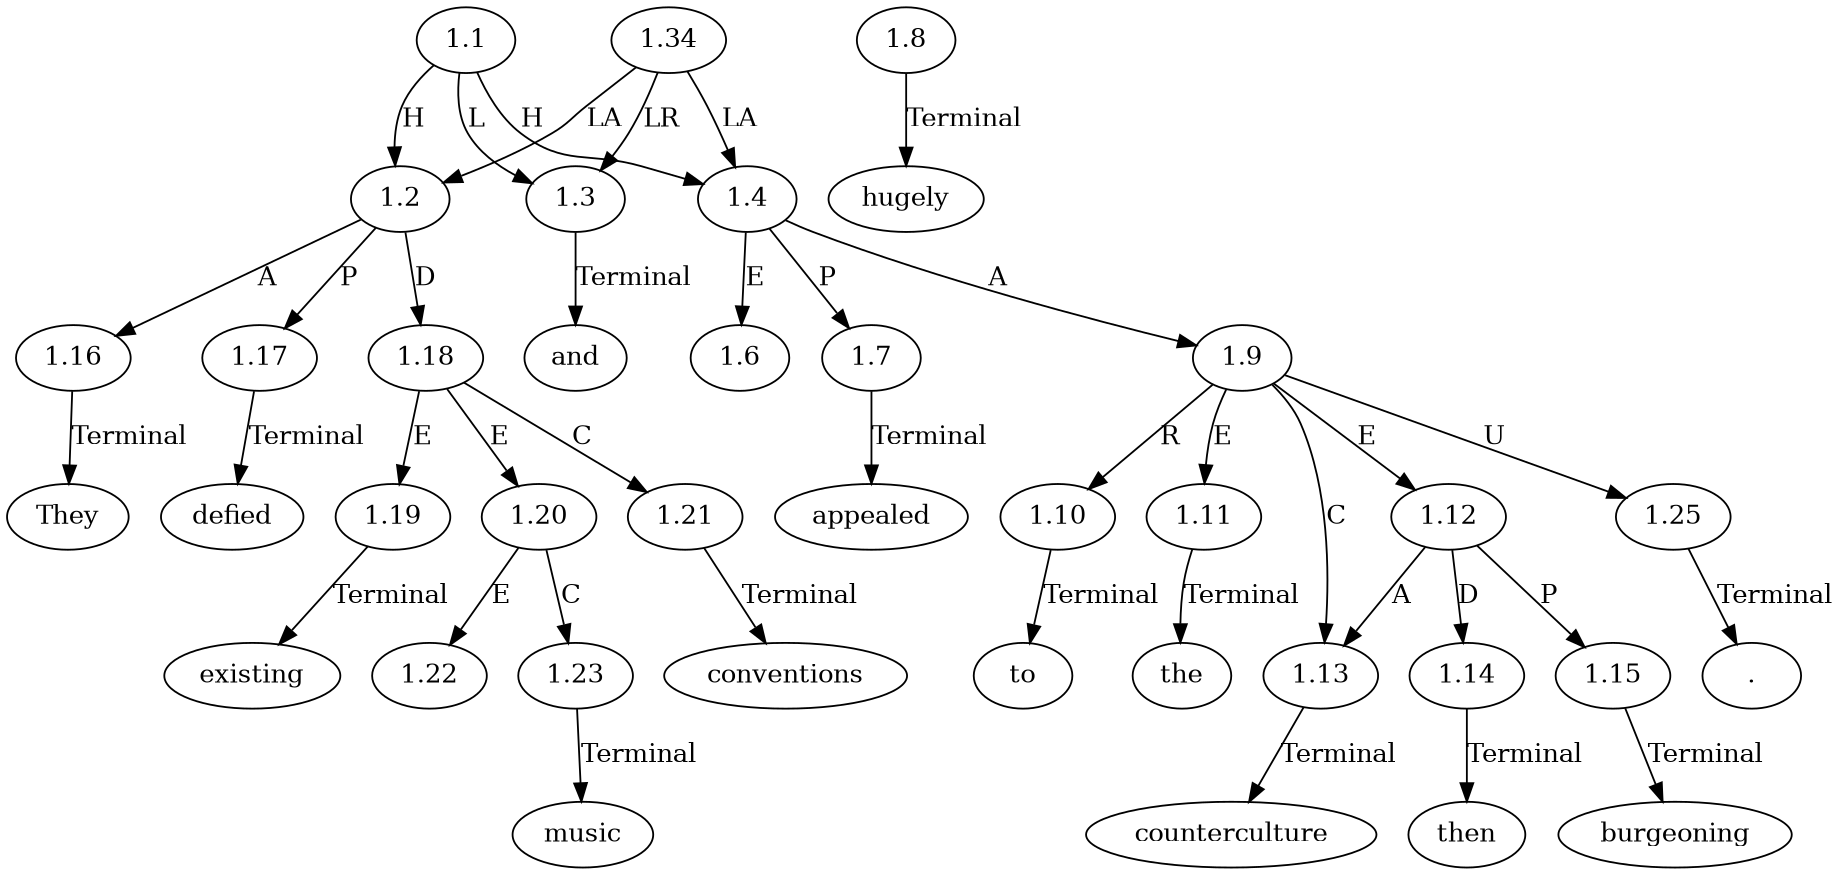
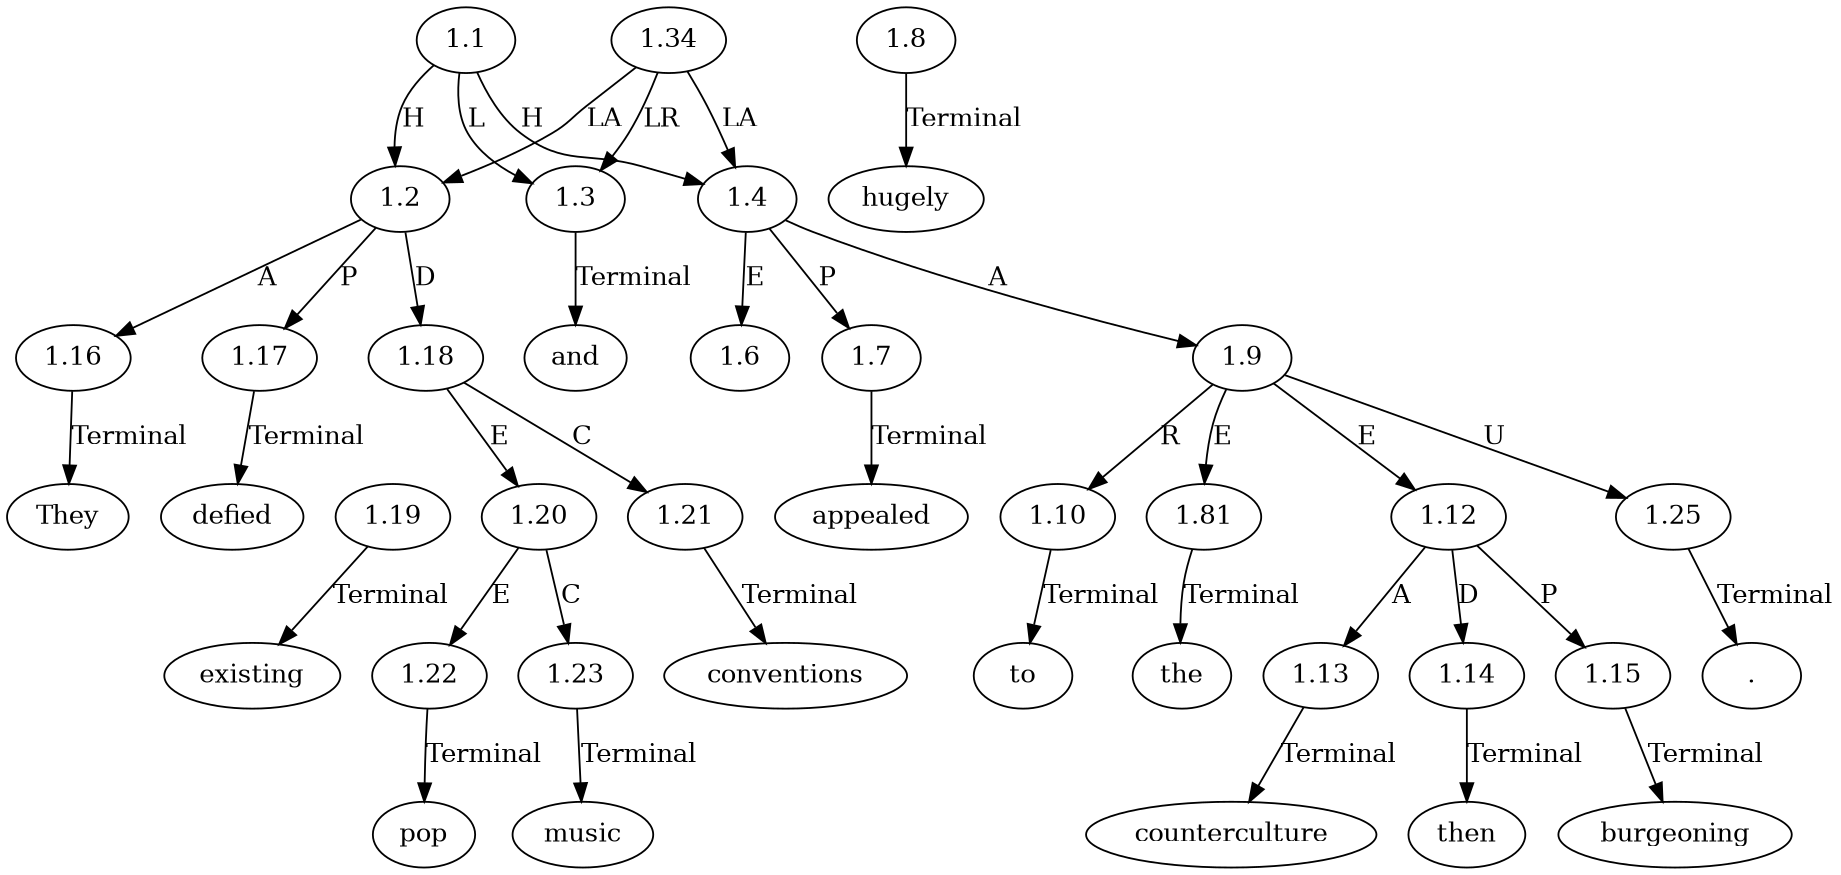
(411, 428) -> none
(1321, 498) -> none
(1204, 517) -> (1204, 517)
none -> (424, 835)
